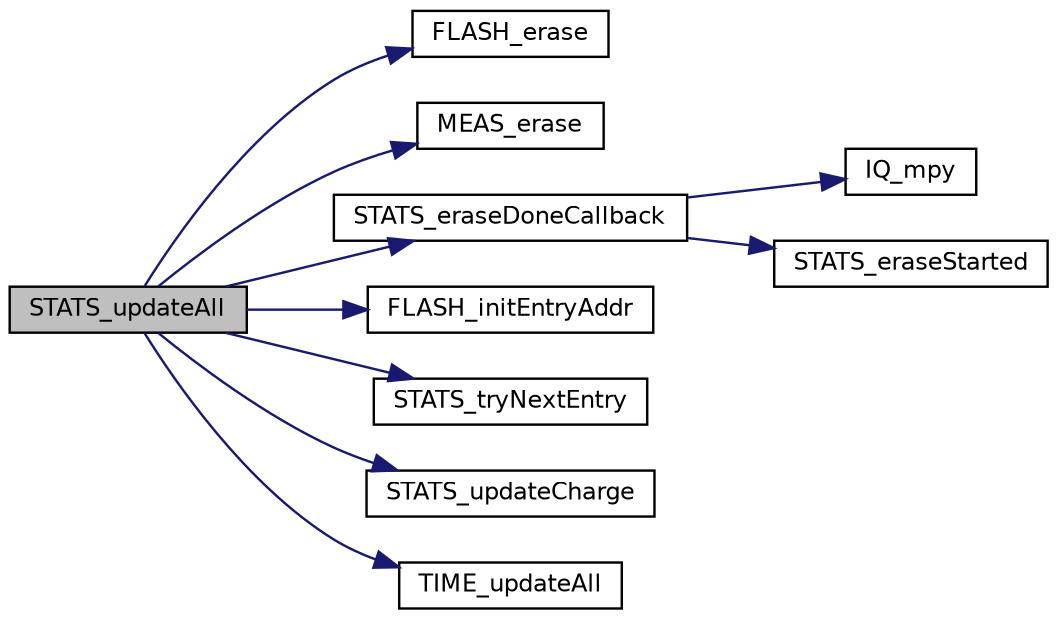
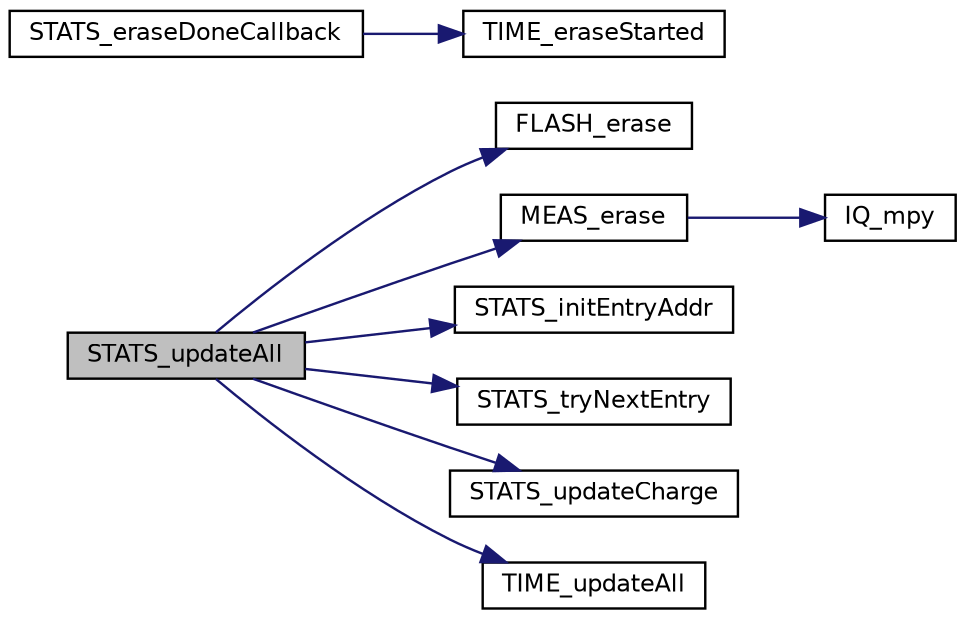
(754, 190) -> (744, 218)
(911, 264) -> (594, 34)
(308, 267) -> none
(511, 310) -> (594, 310)
